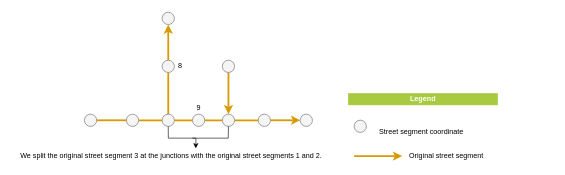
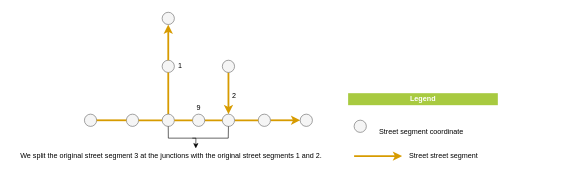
(180, 66) -> (180, 66)
none -> (234, 96)
(451, 156) -> (450, 156)
